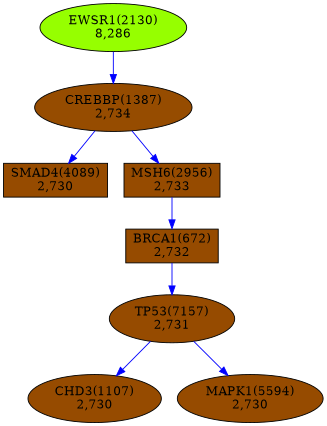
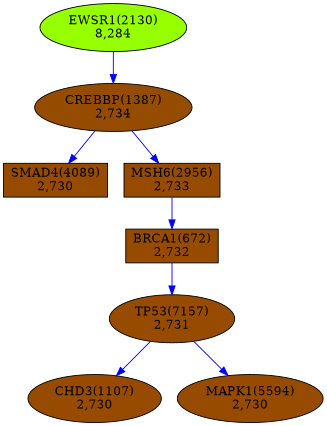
(113, 28) -> (113, 28)
